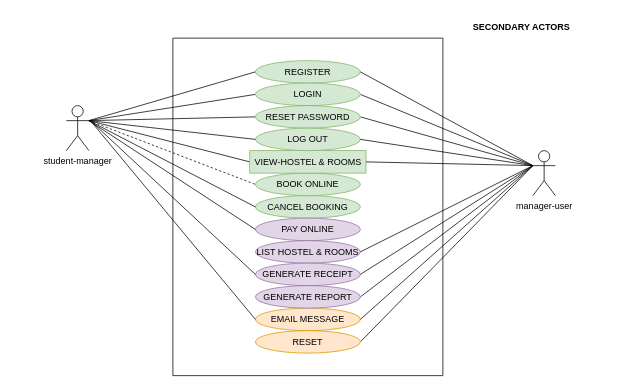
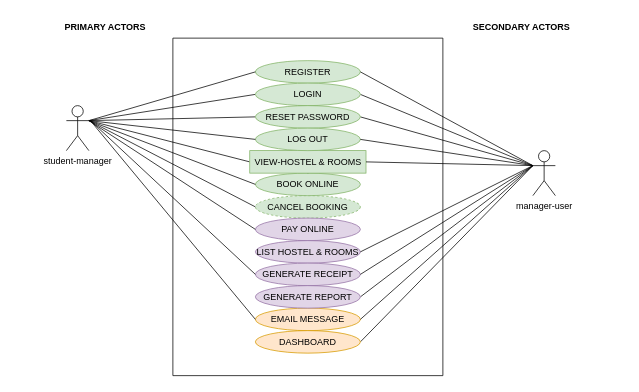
none -> (105, 27)
(177, 154) -> (177, 154)
(308, 207) -> (308, 207)
(308, 342) -> (308, 342)
